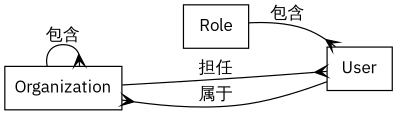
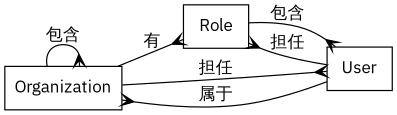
none -> (145, 55)
none -> (293, 58)
